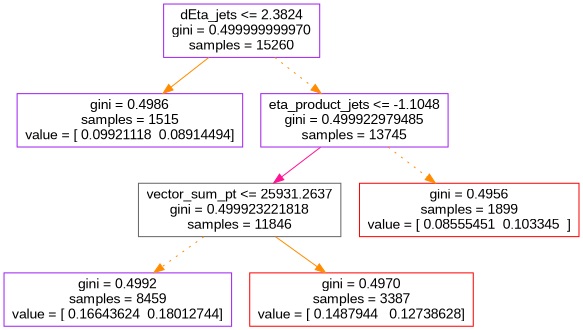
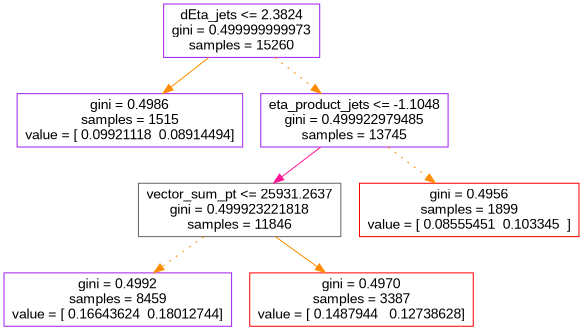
(242, 31) -> (242, 31)
